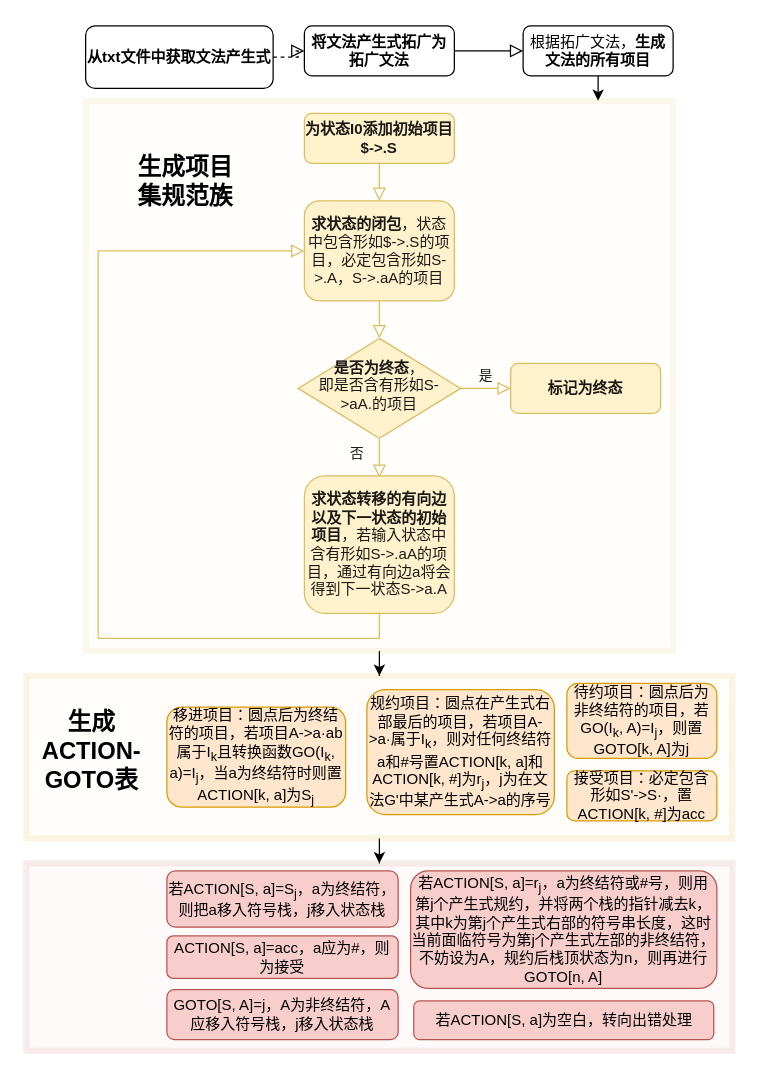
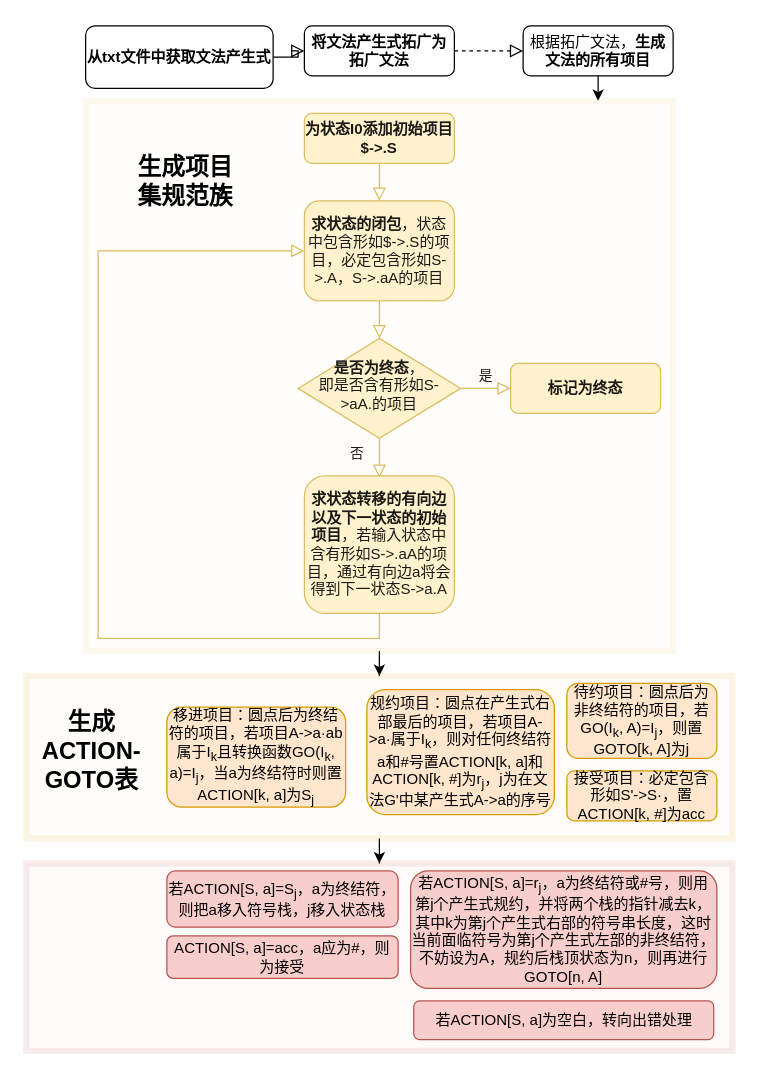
(482, 51) -> (482, 51)
(292, 57) -> (292, 57)
(283, 1014) -> none
